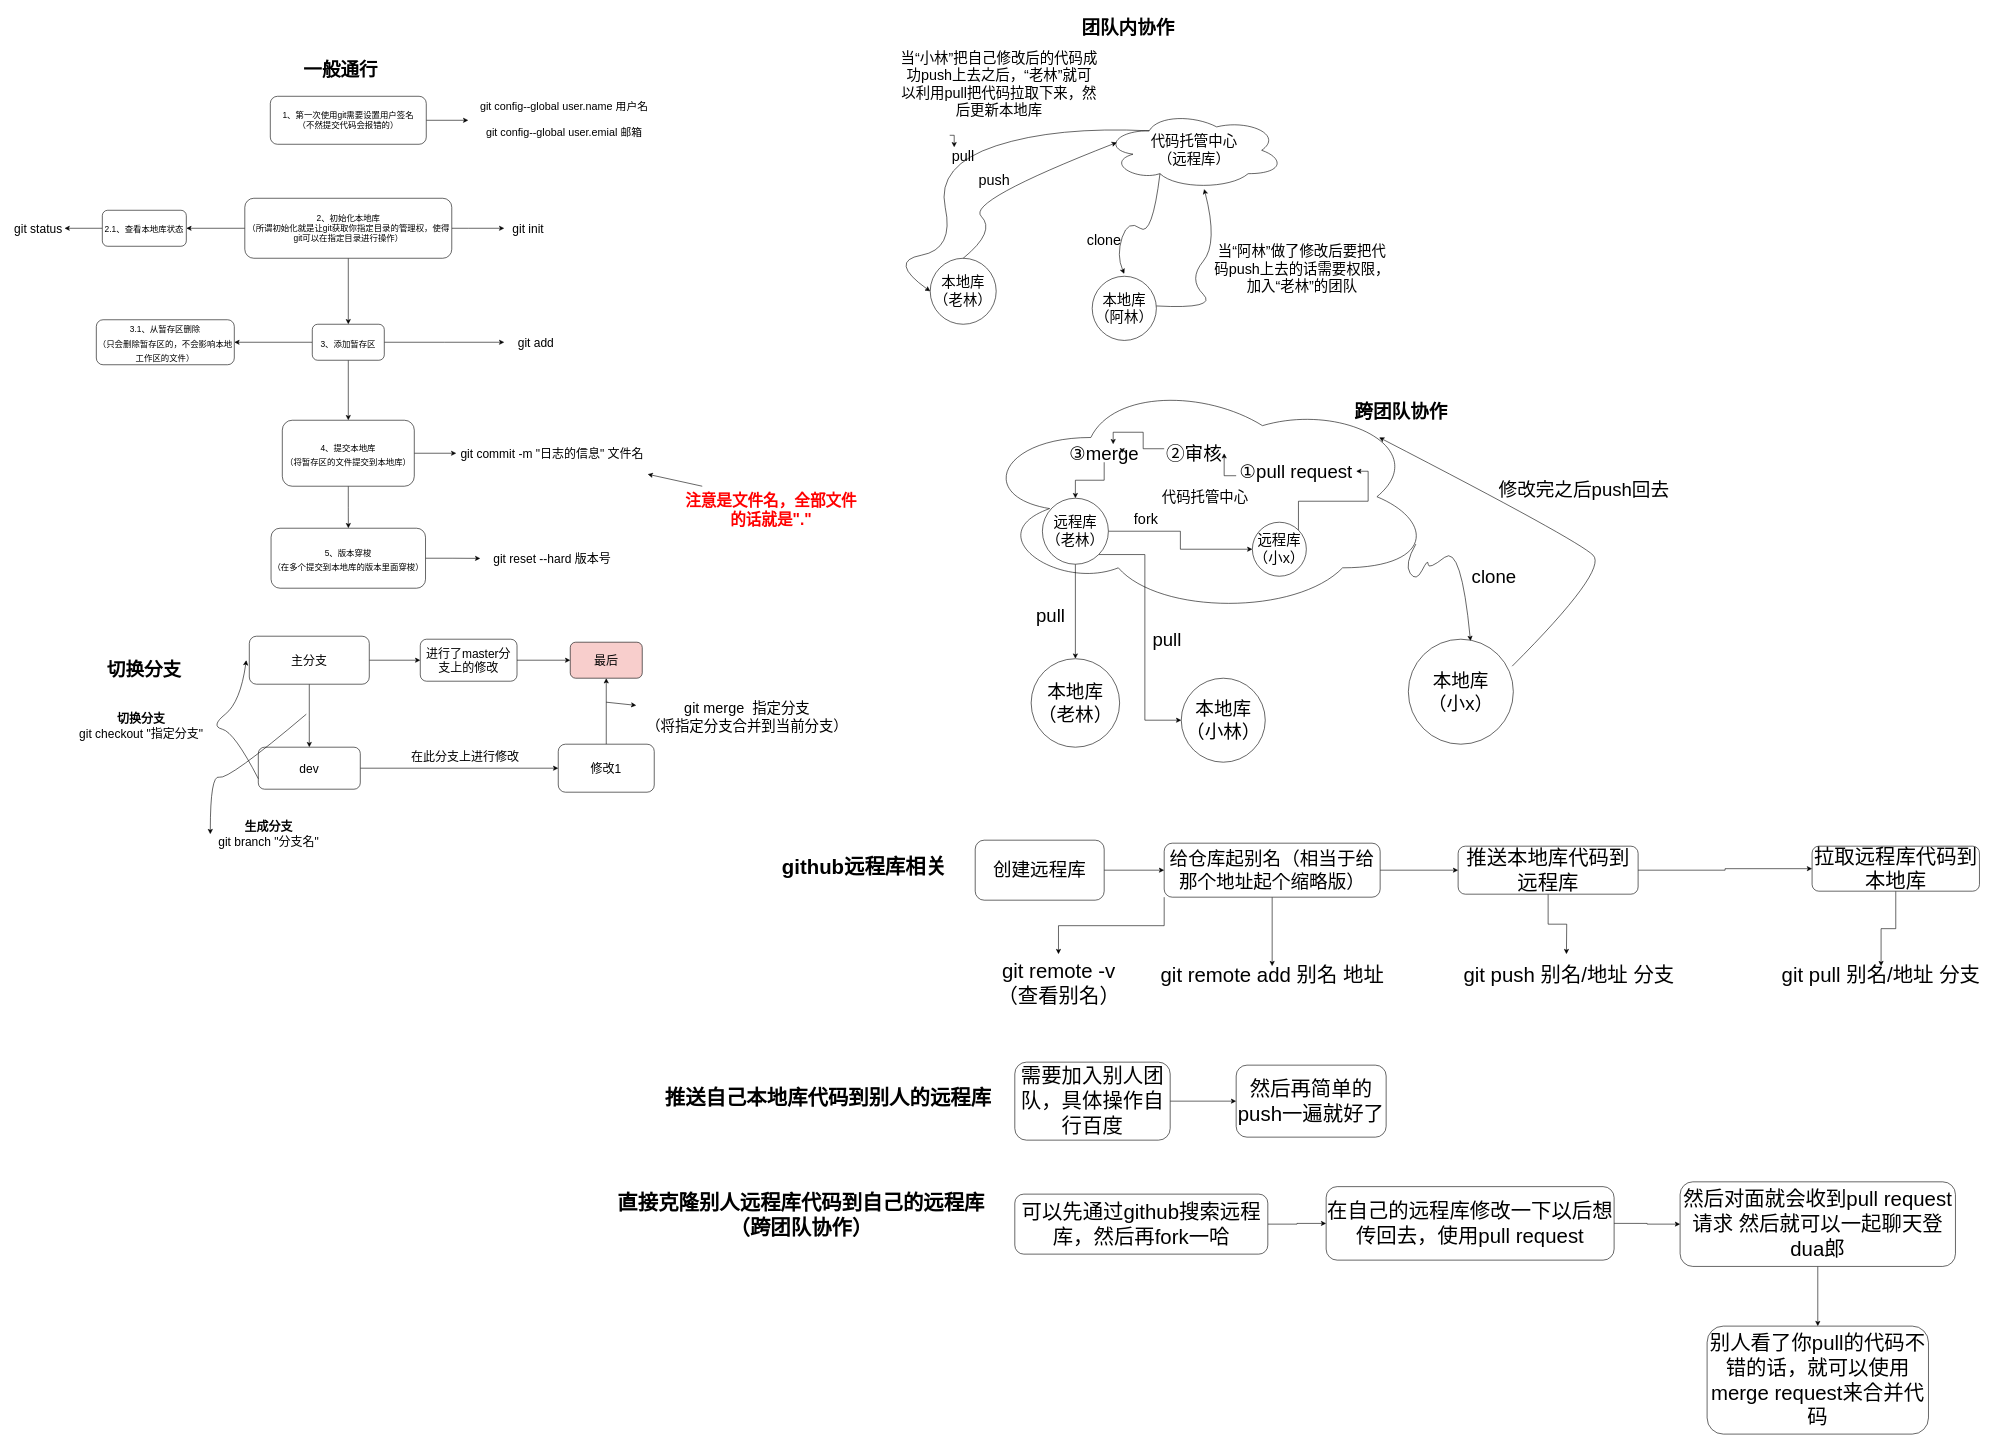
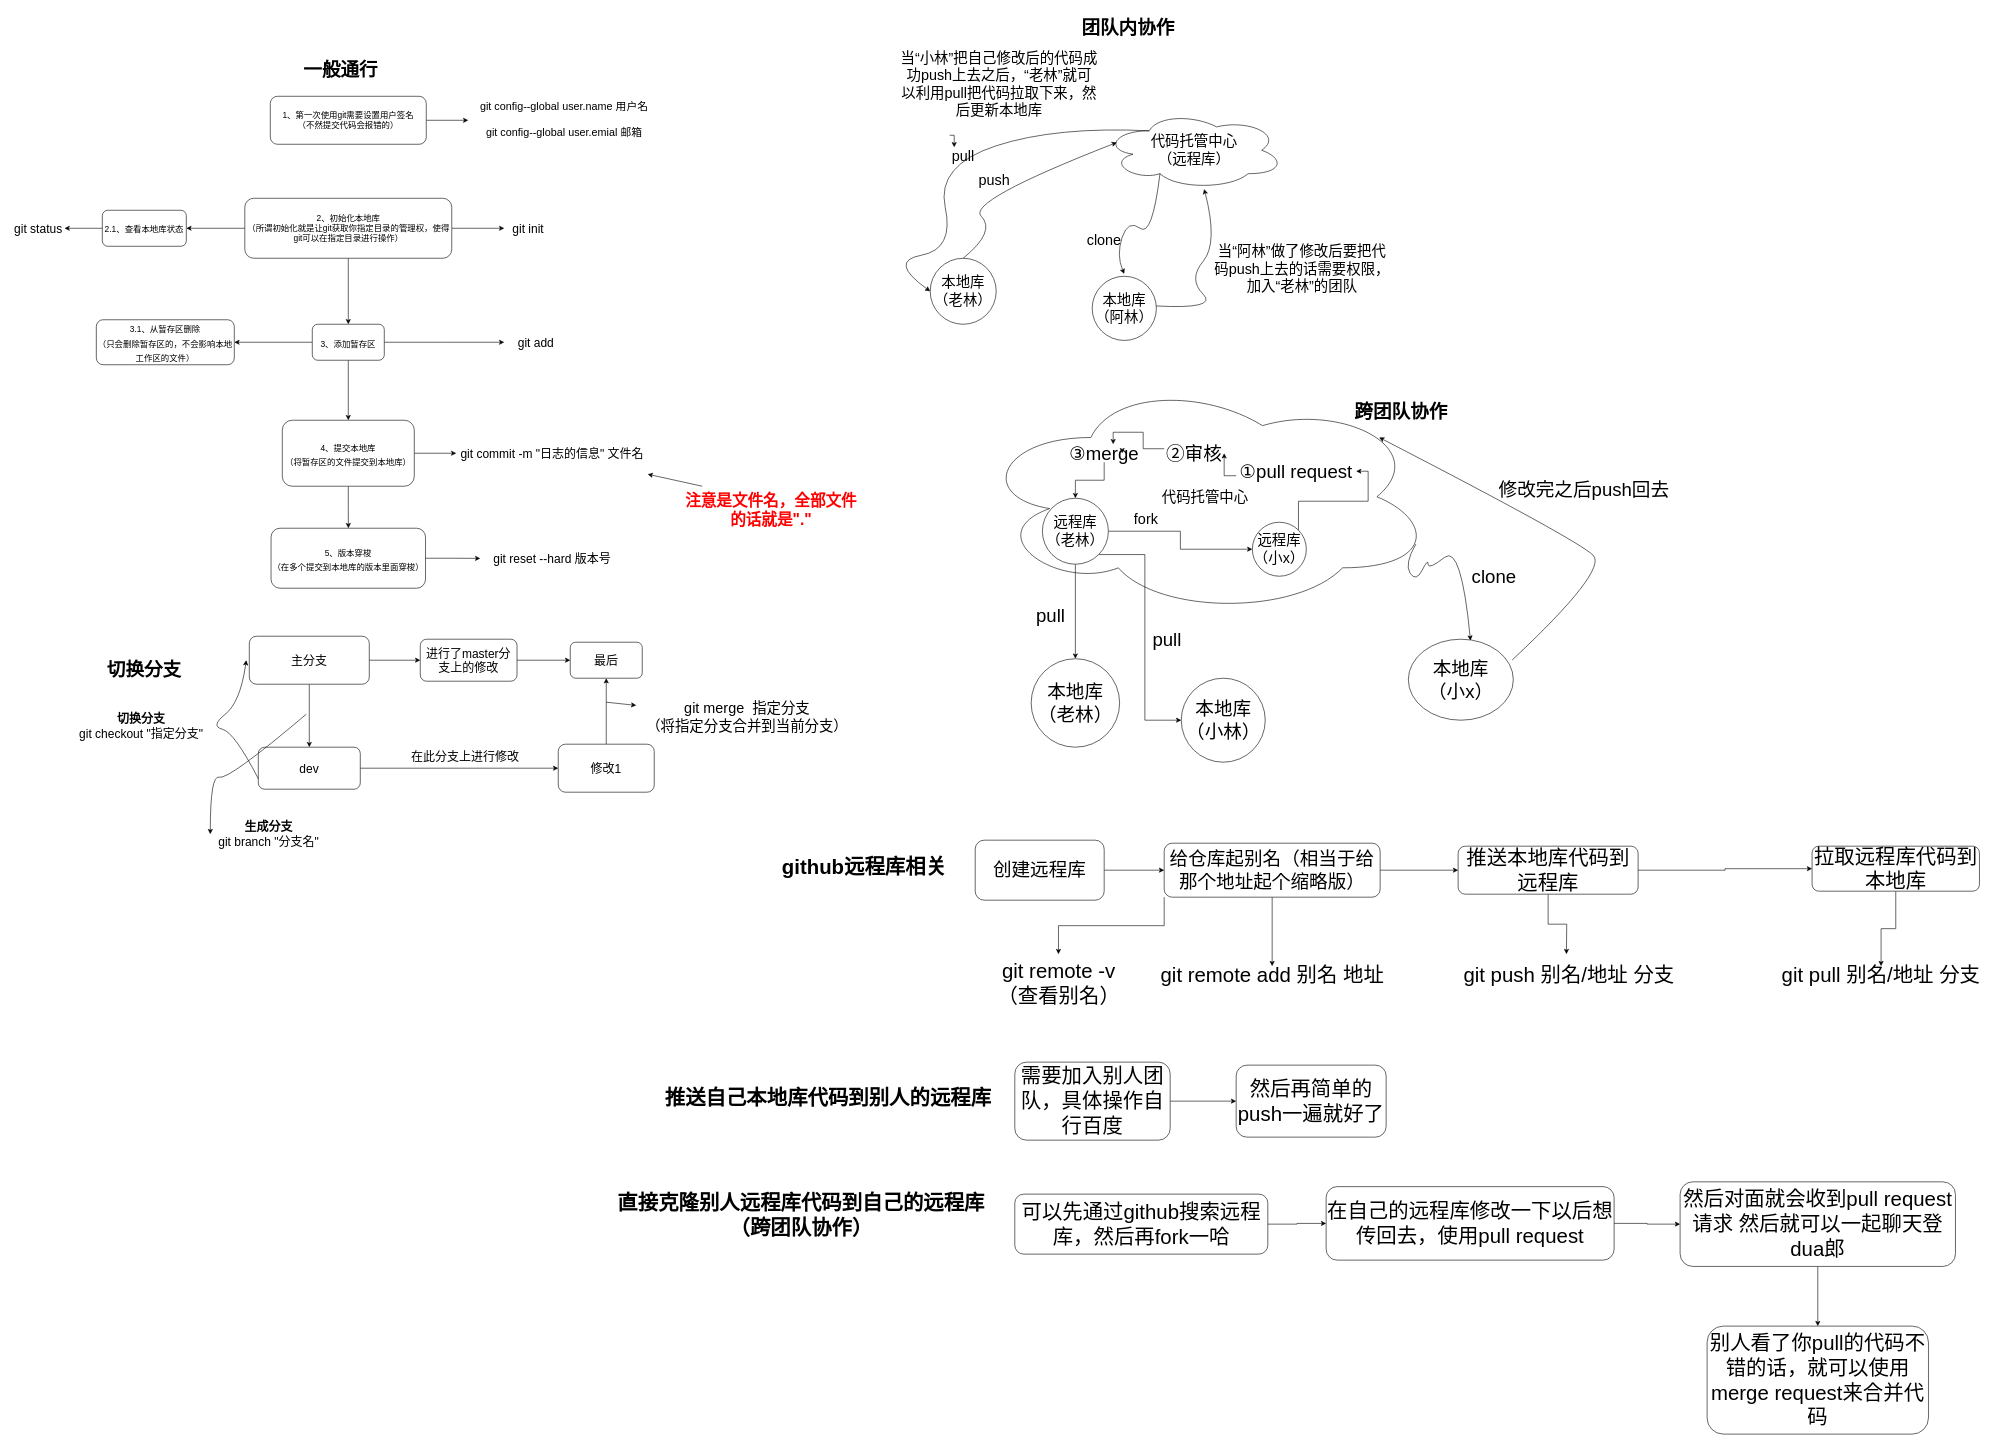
(606, 660) -> (606, 660)
(1461, 692) -> (1461, 680)
